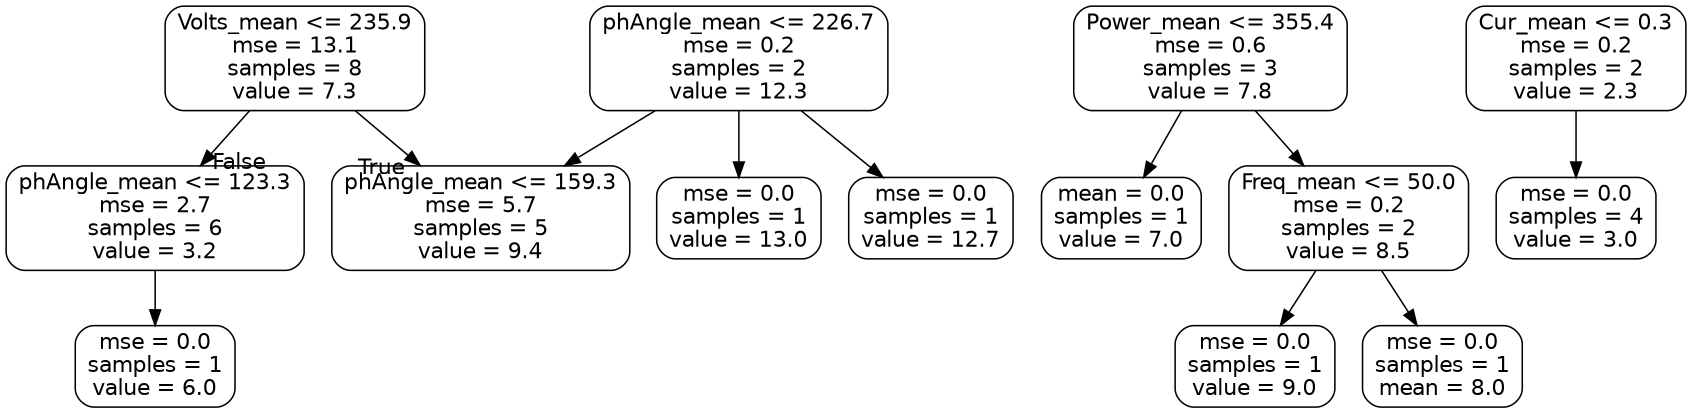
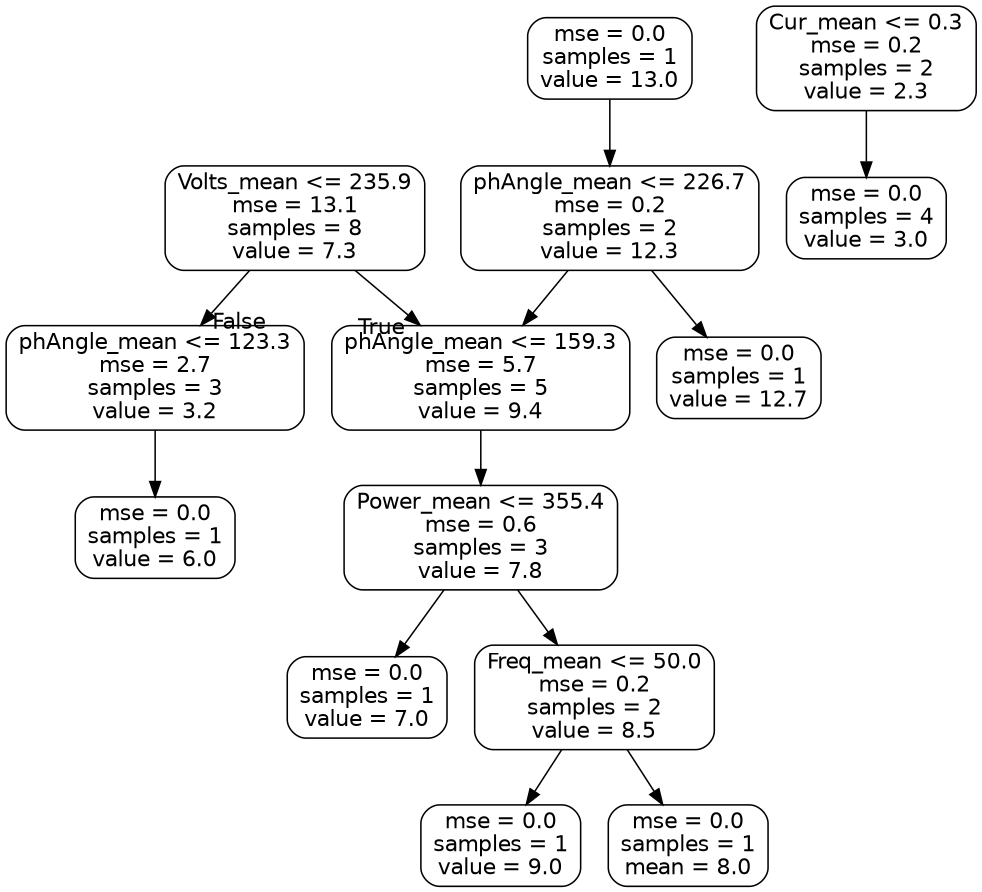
(739, 136) -> (610, 125)
(155, 218) -> (155, 378)
(1121, 218) -> (367, 697)
none -> (481, 450)
